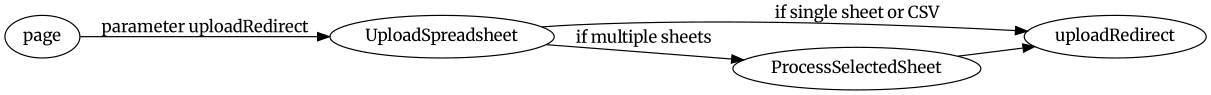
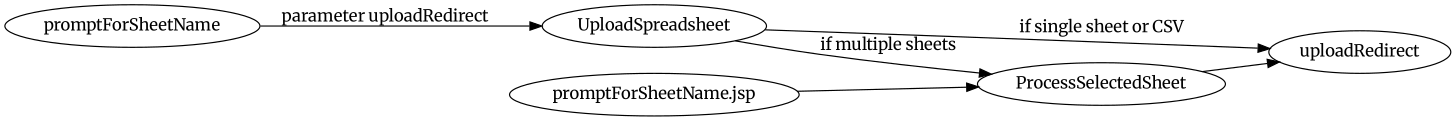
(42, 37) -> (132, 26)
none -> (654, 95)
